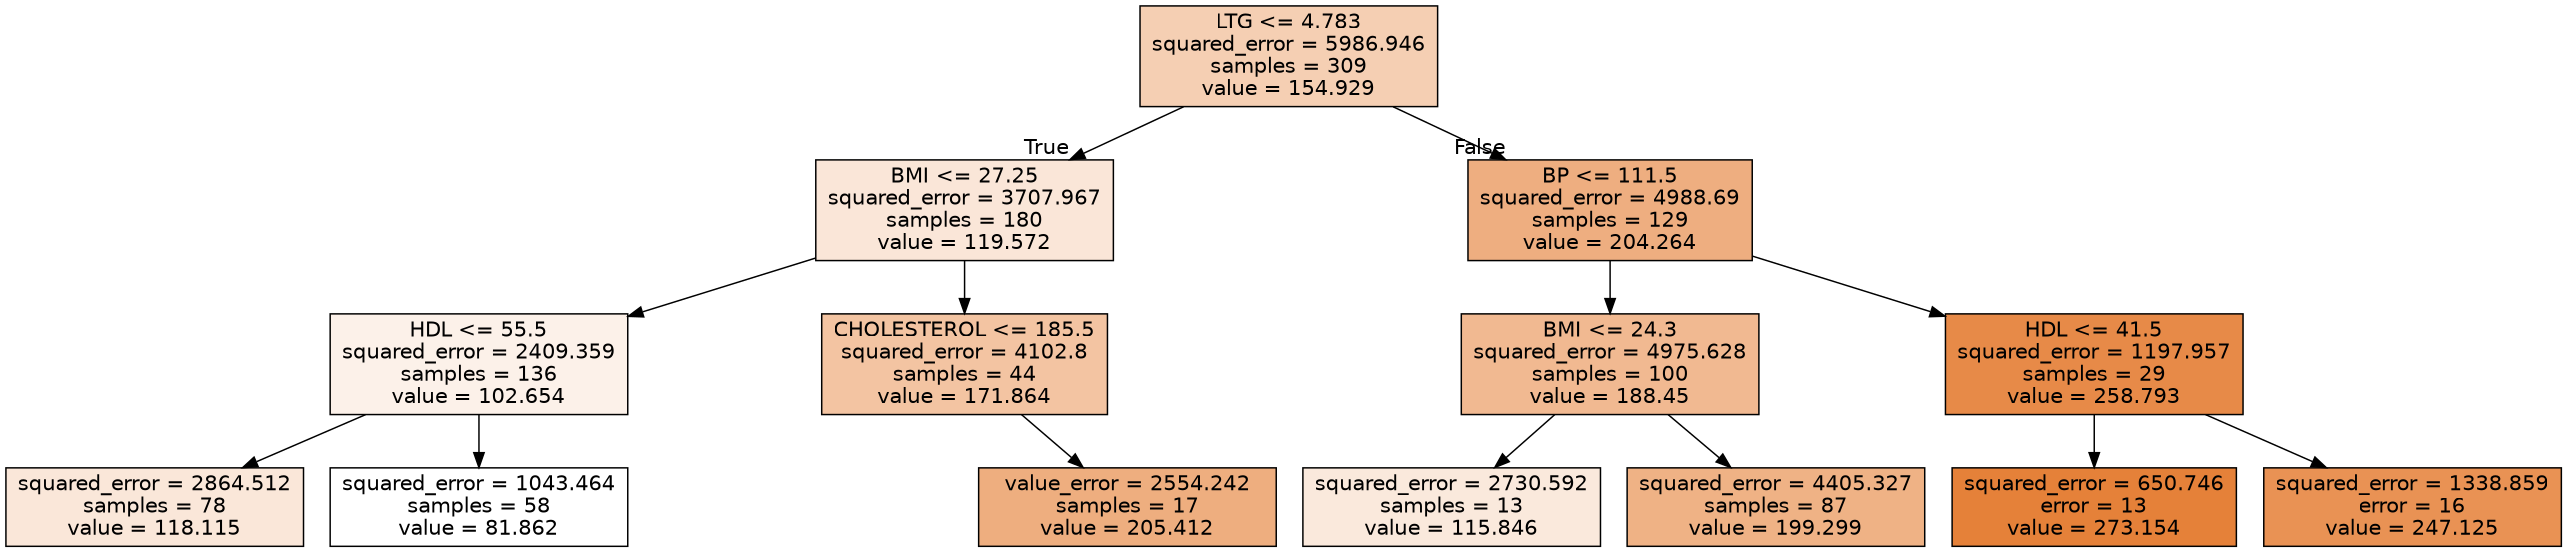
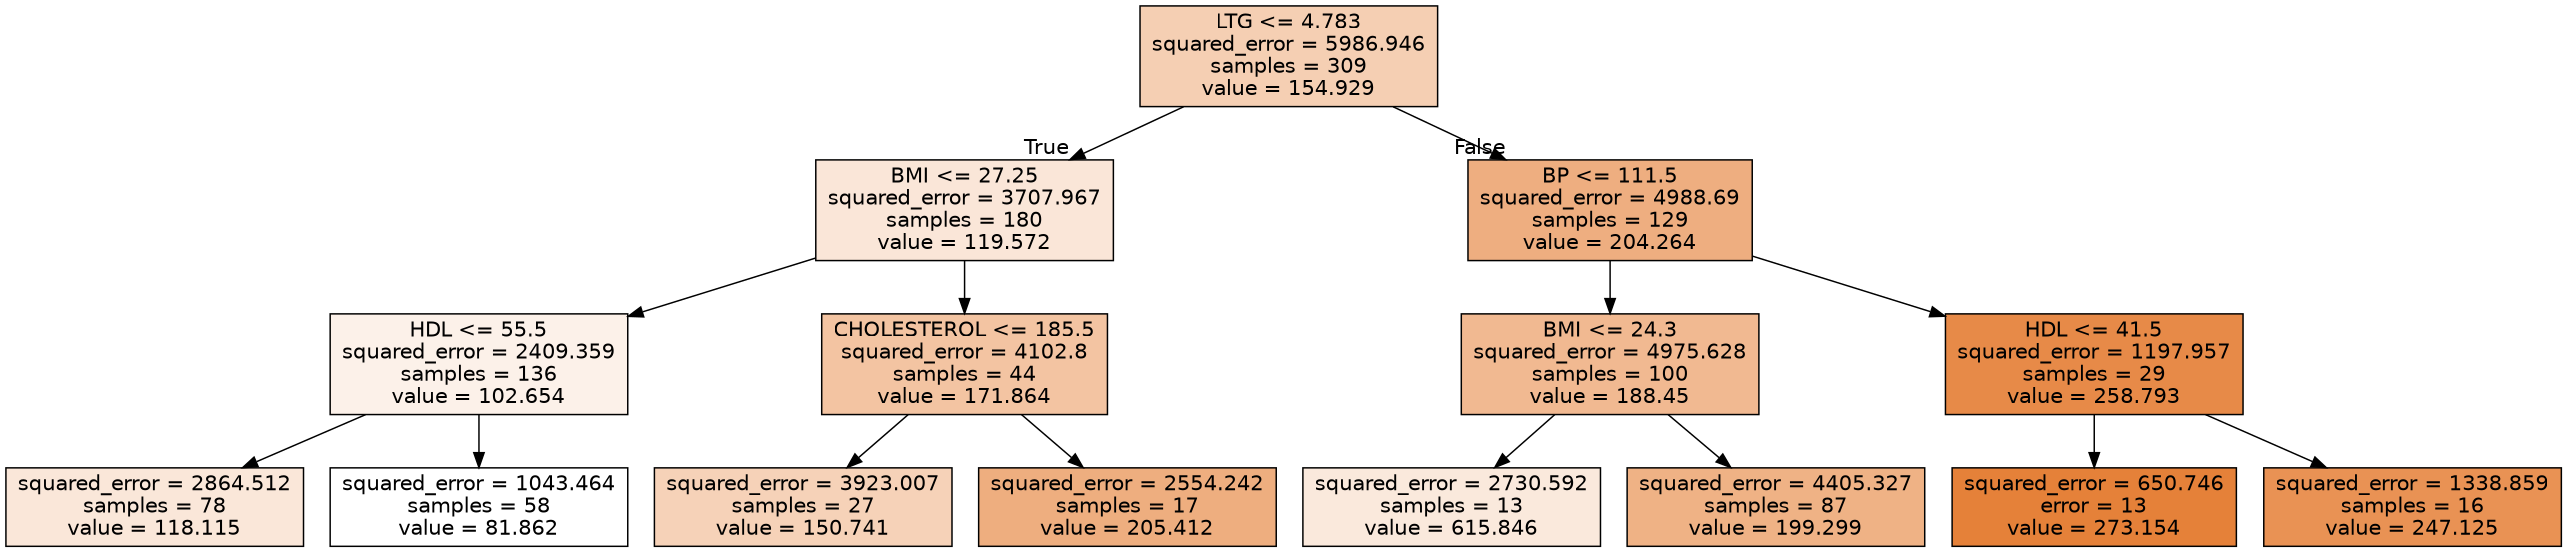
none -> (803, 507)
(1127, 507) -> (1127, 507)
(1452, 507) -> (1452, 507)
(2413, 507) -> (2413, 507)
